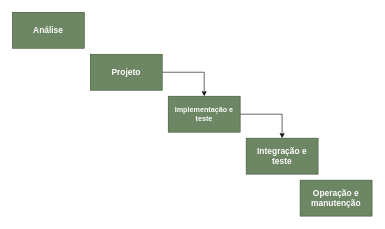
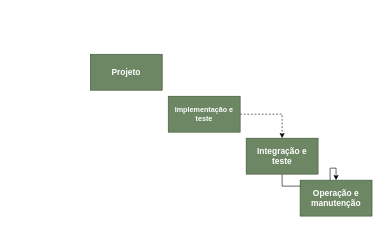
(48, 30) -> none
(203, 72) -> none
(271, 114) -> (271, 114)
none -> (336, 168)
